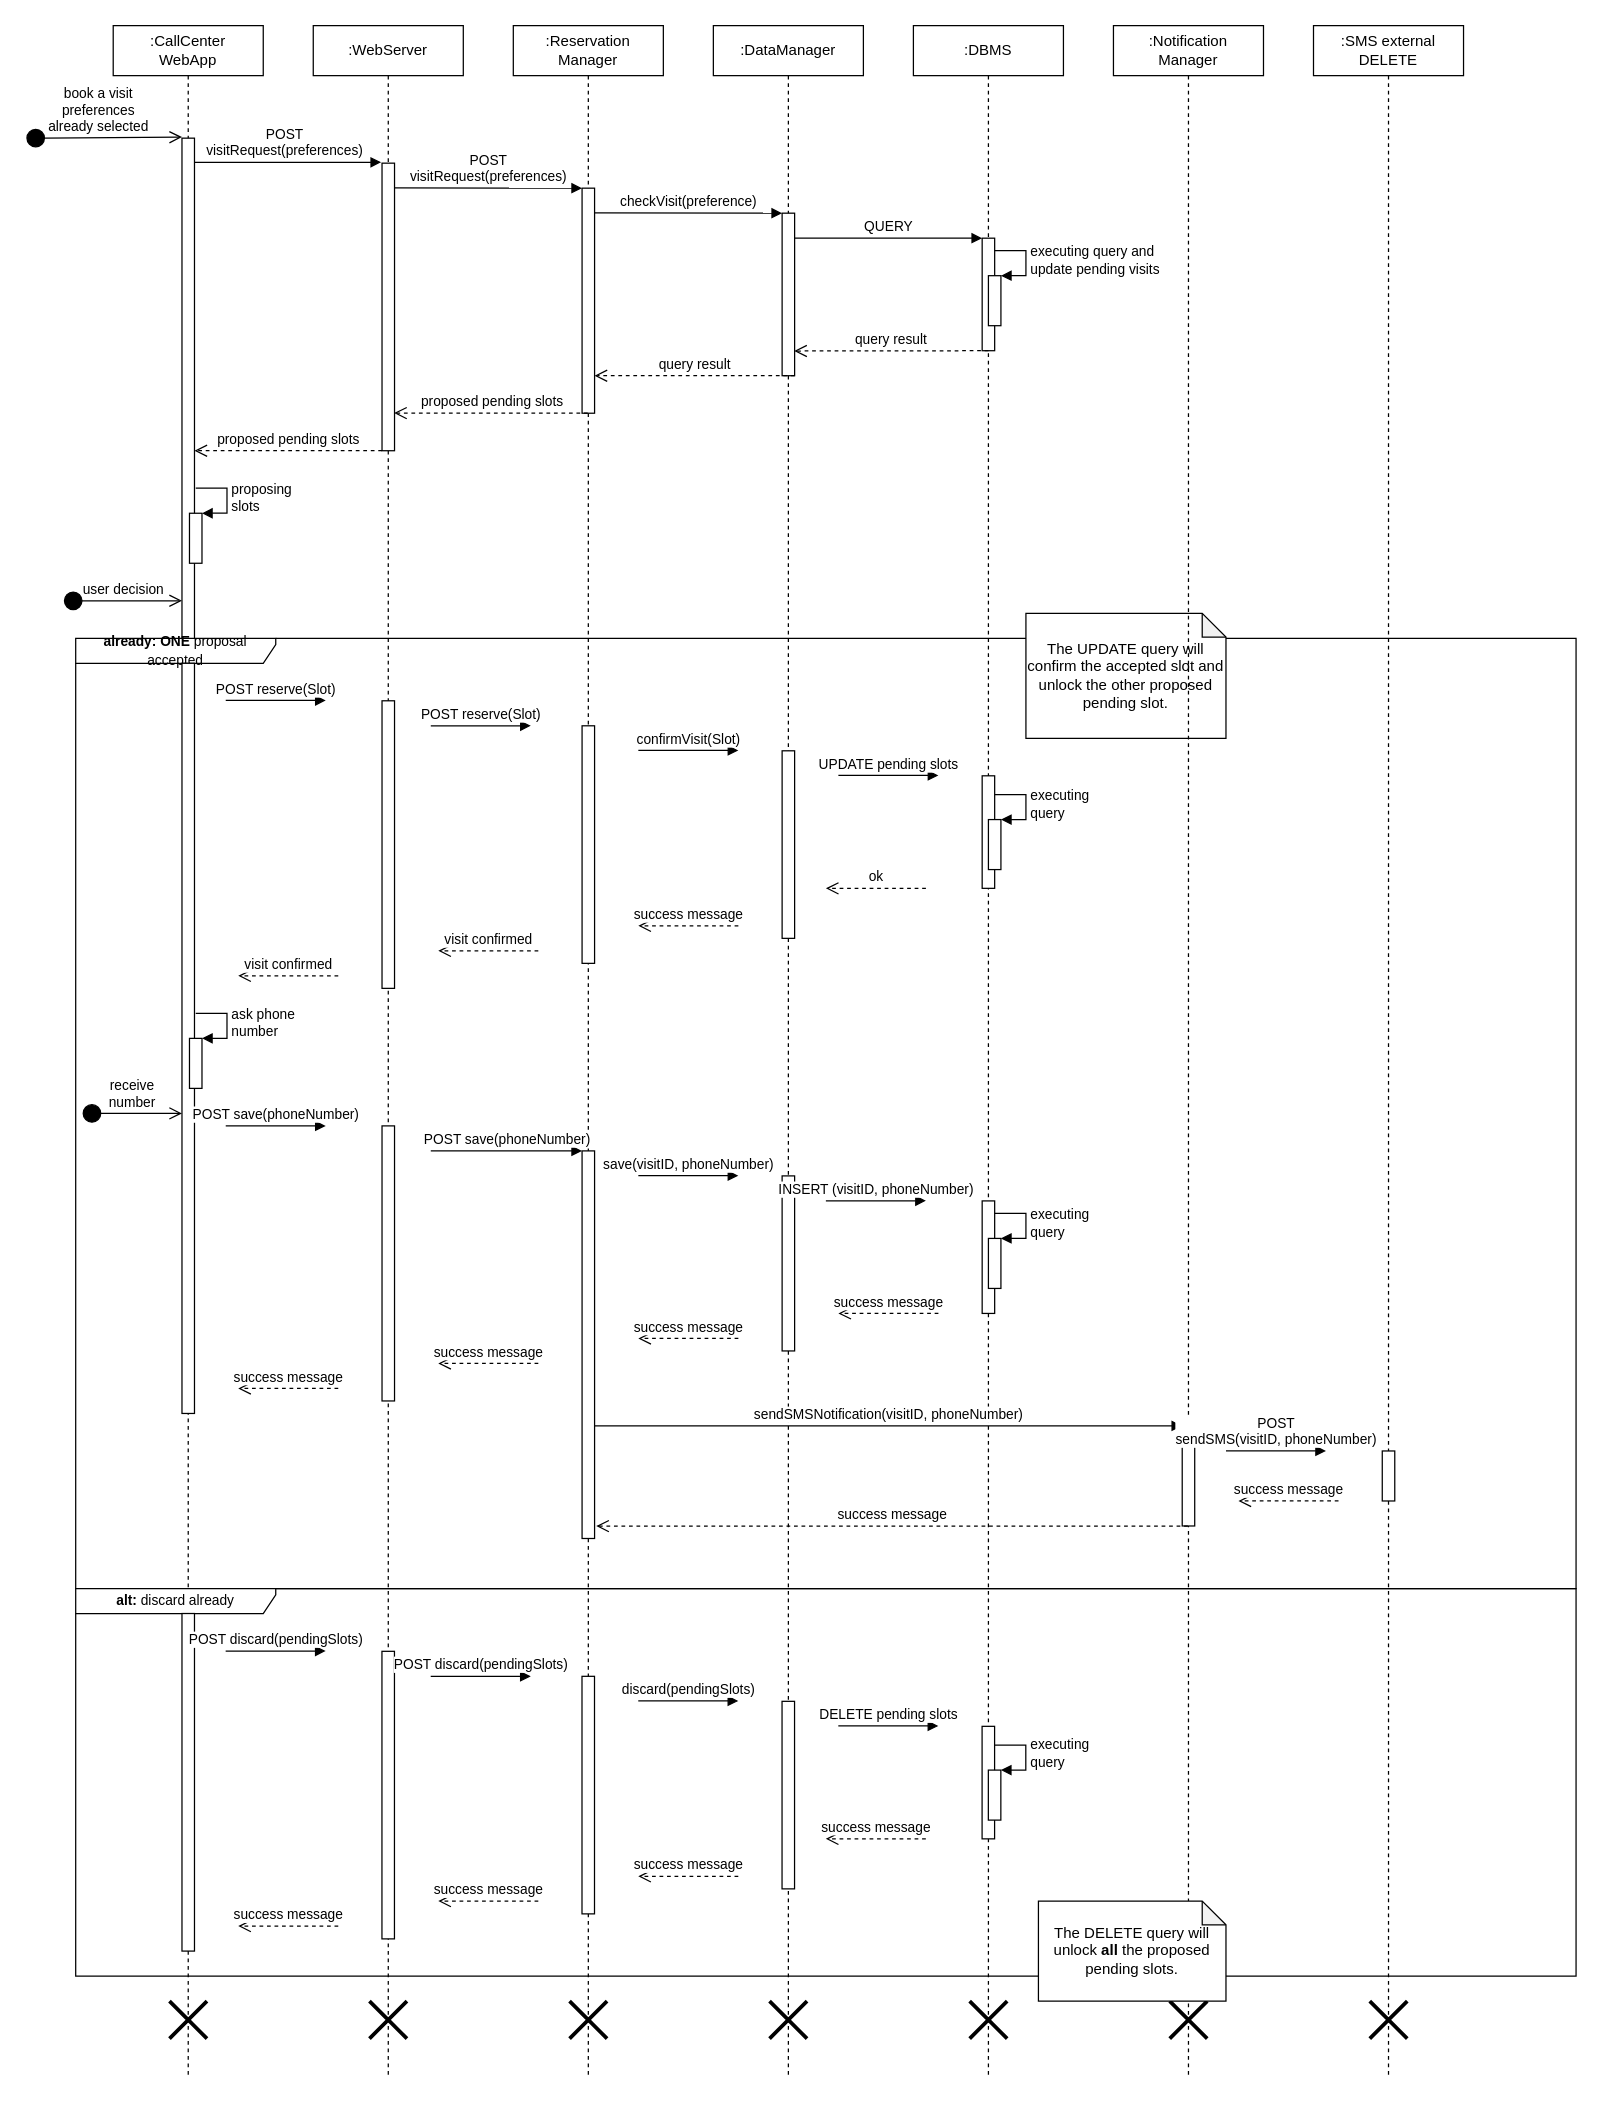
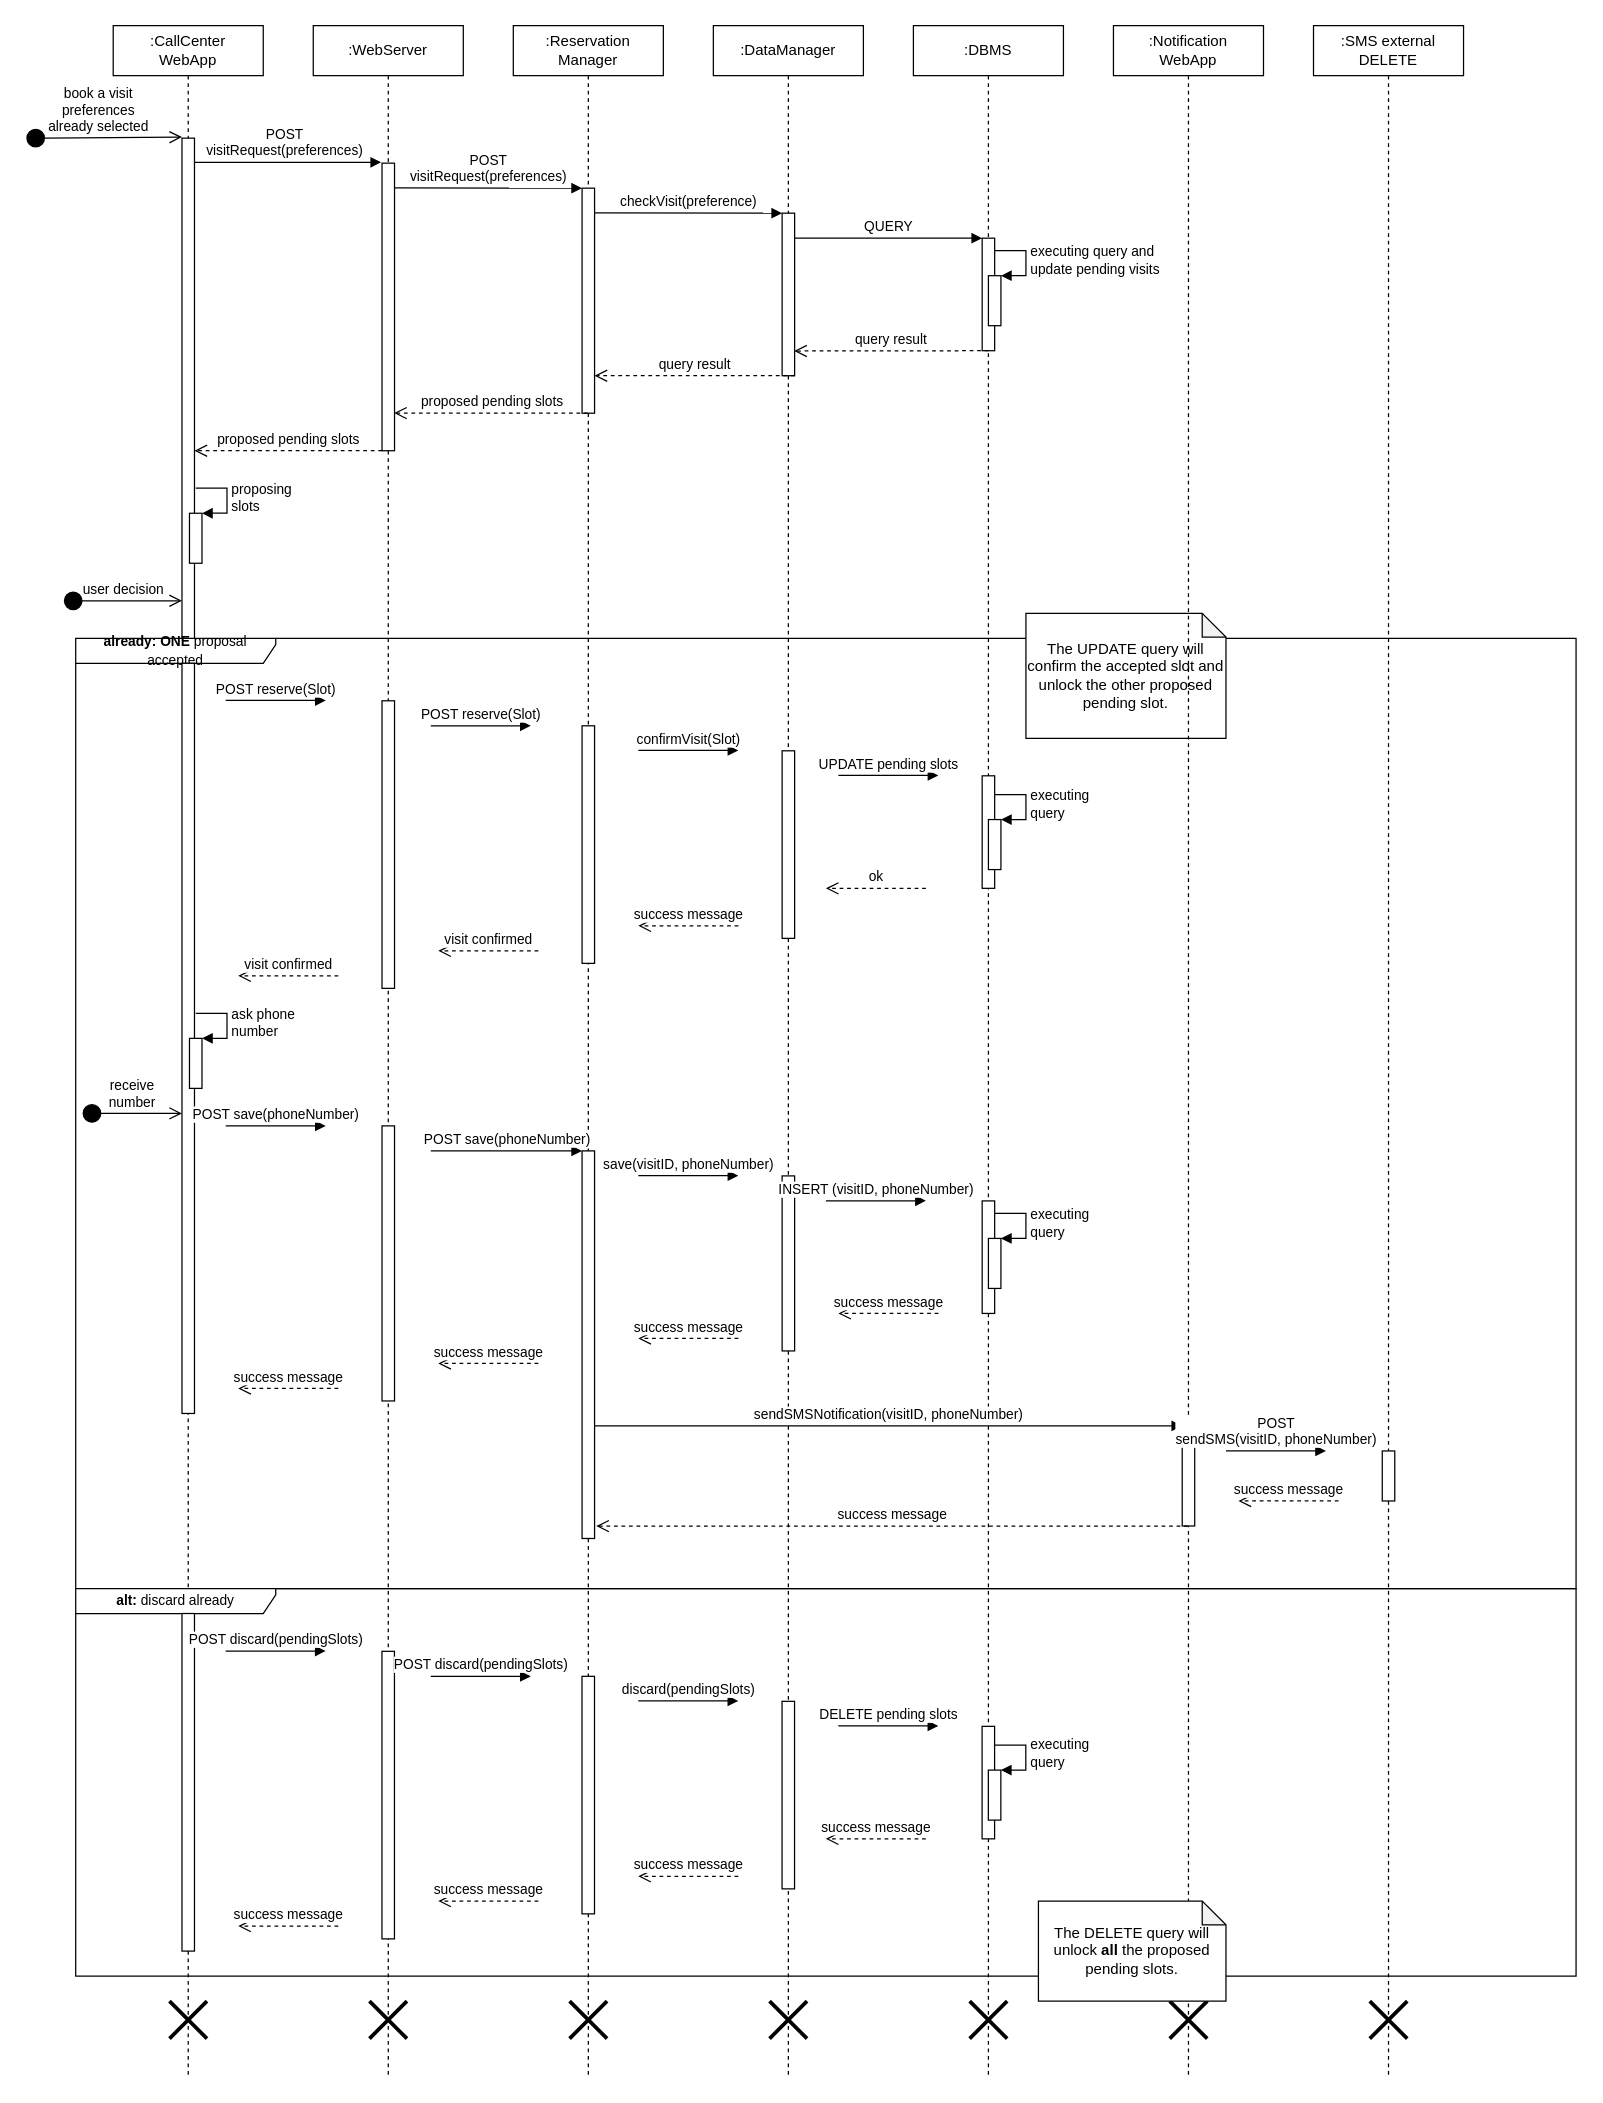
(1188, 51) -> (1188, 51)
